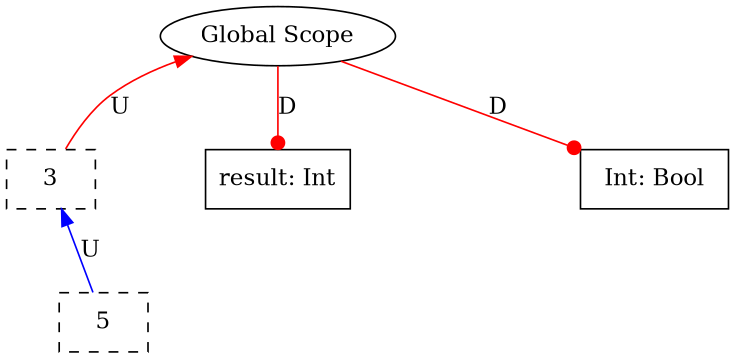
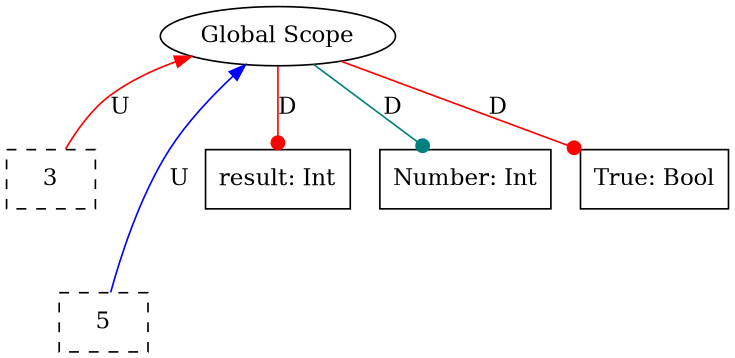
none -> (465, 179)
(654, 179) -> (654, 179)
(80, 259) -> (155, 175)
